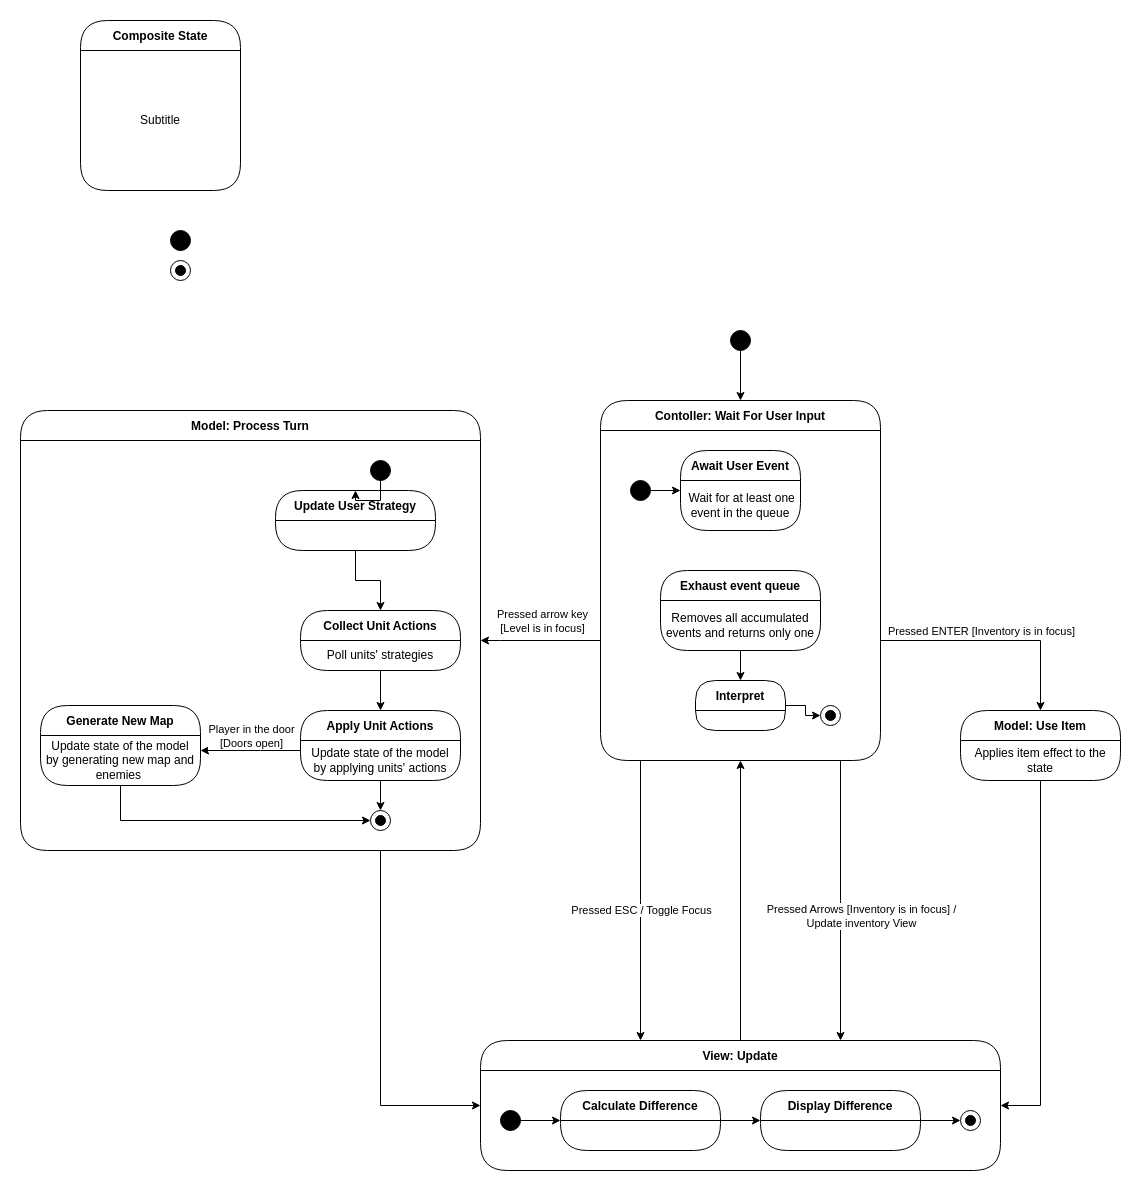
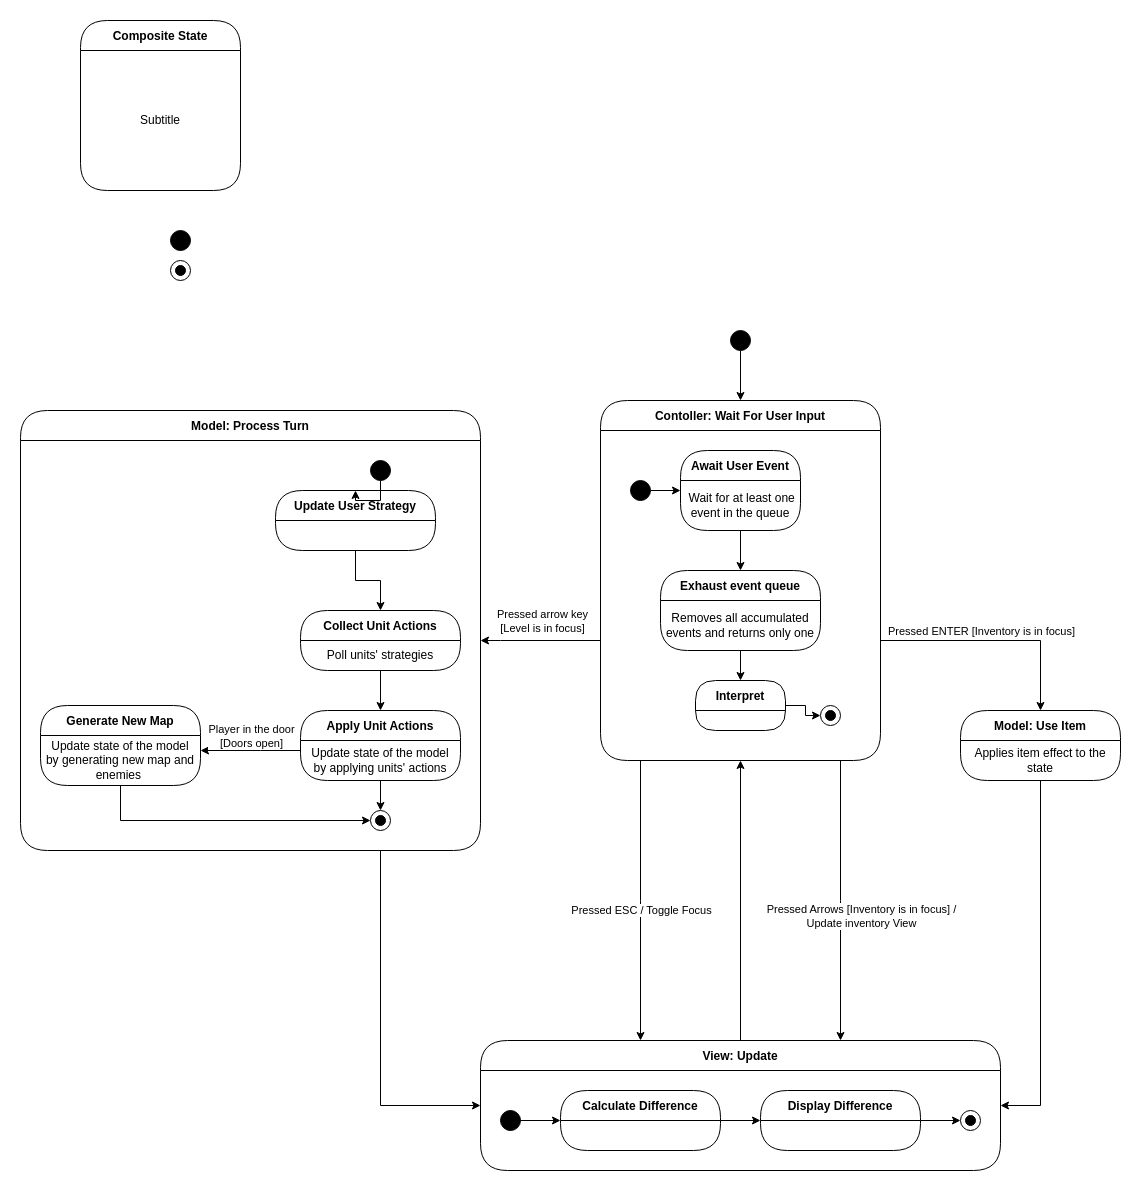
none -> (741, 548)
